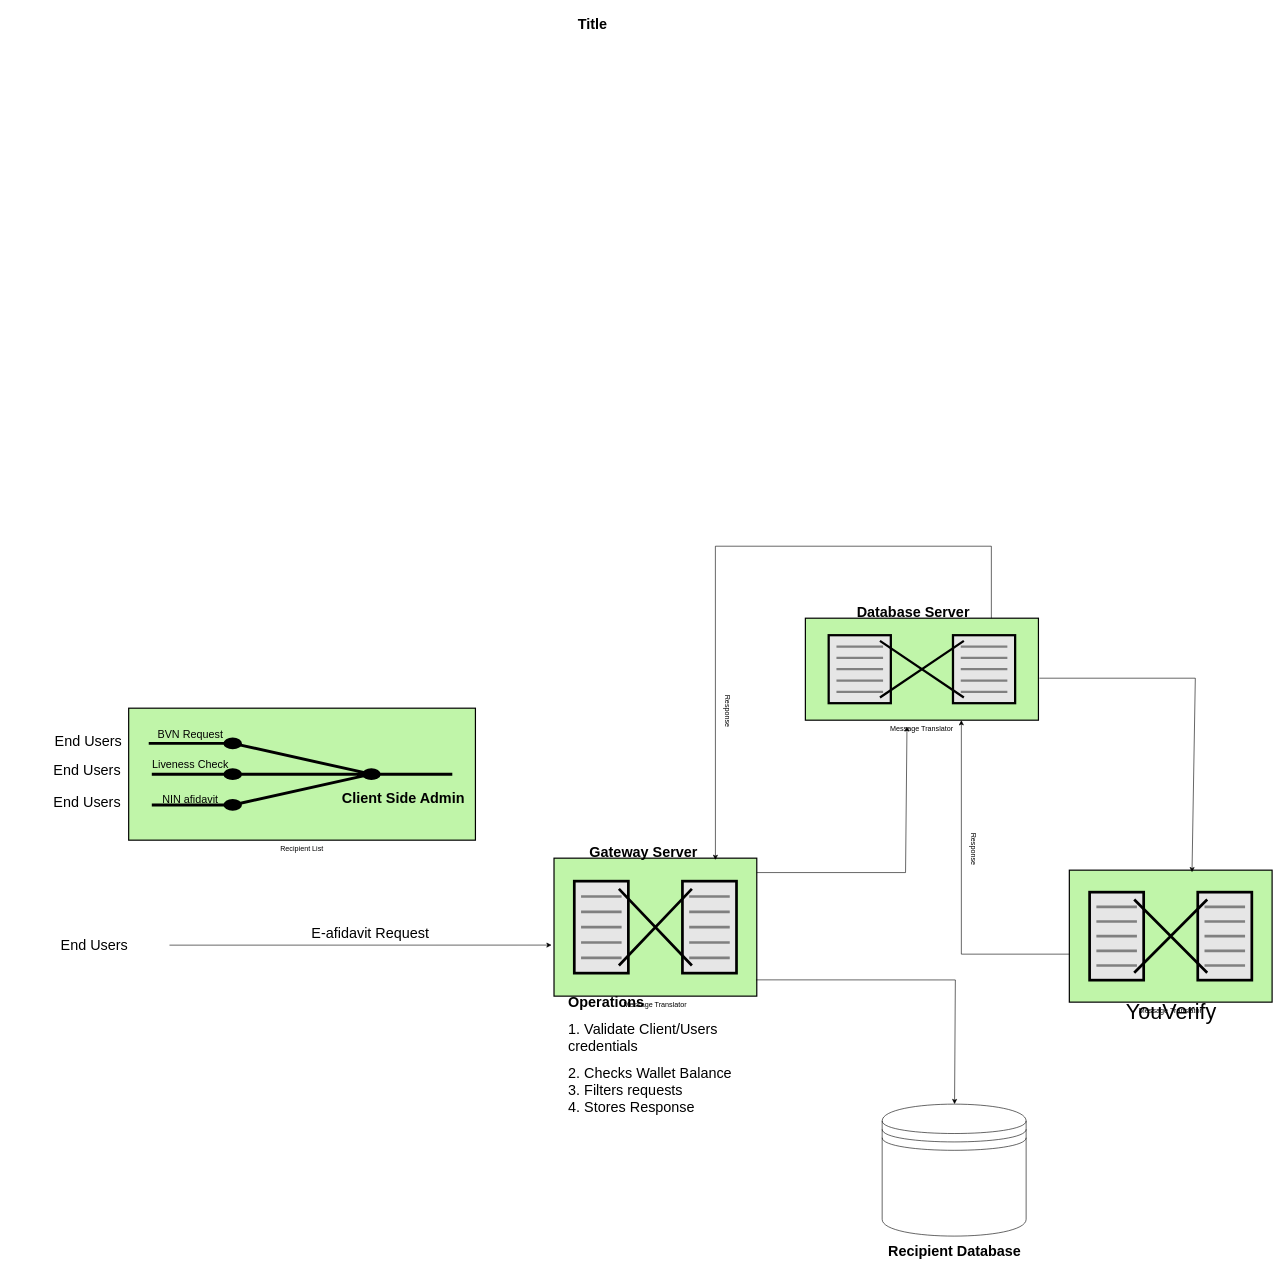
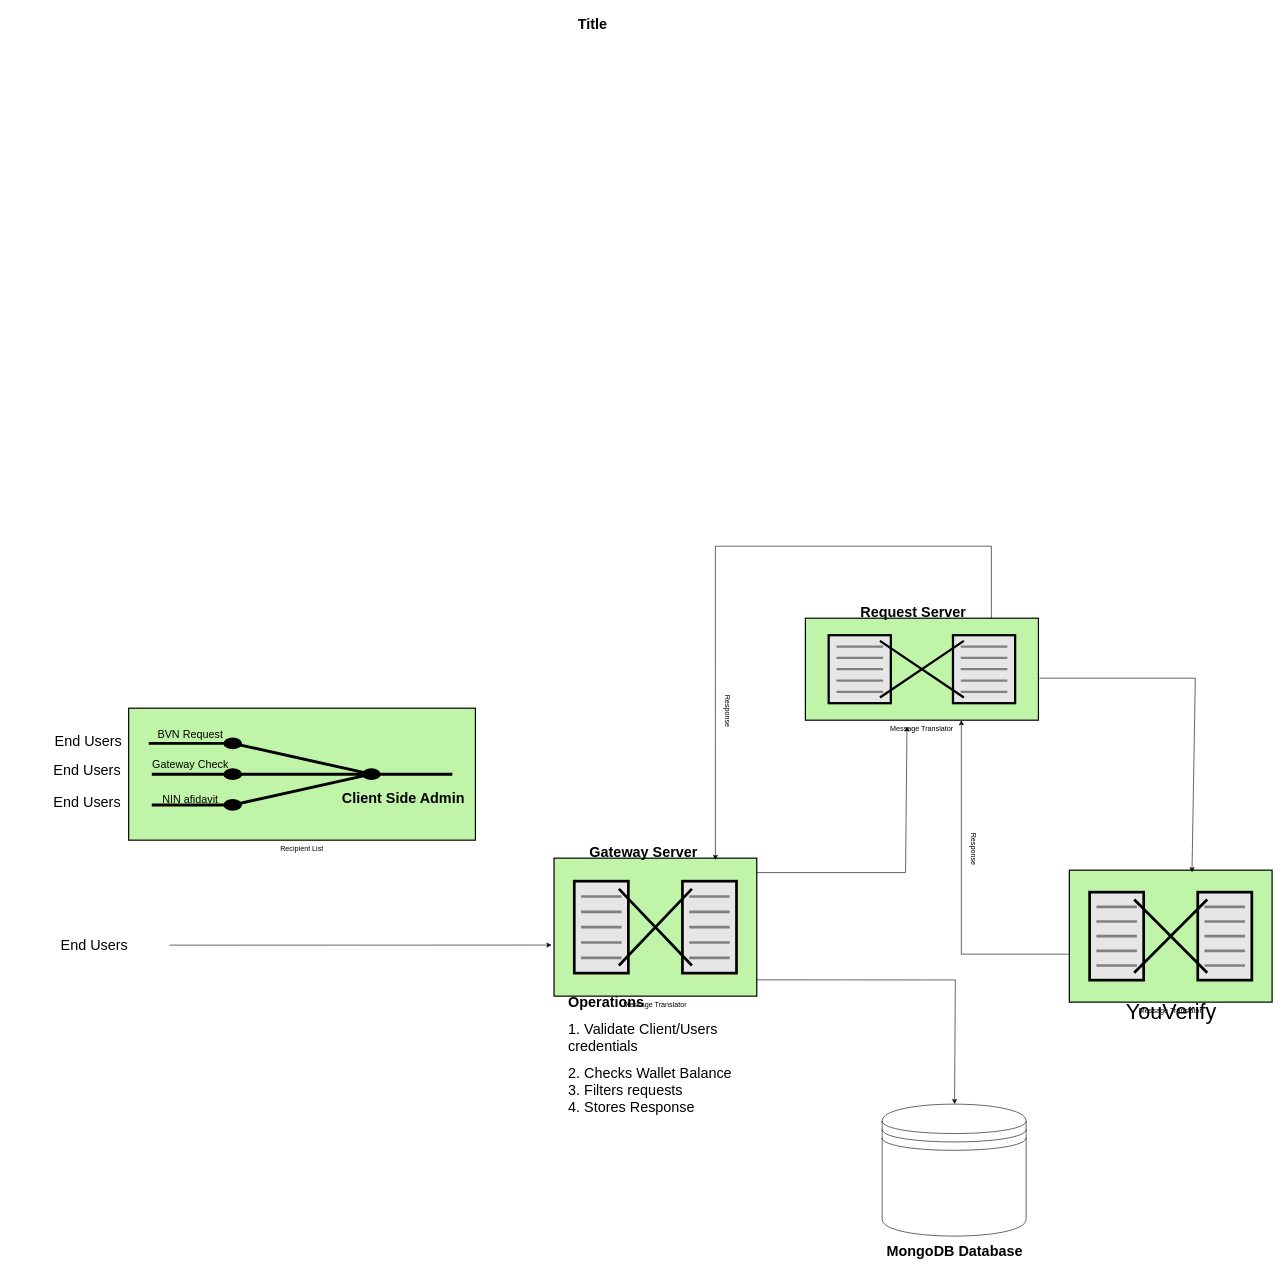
(914, 612) -> (914, 612)
(191, 765) -> (191, 765)
(371, 933) -> none
(955, 1251) -> (955, 1251)
